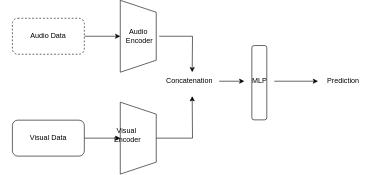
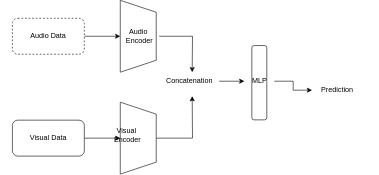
(342, 81) -> (336, 90)
